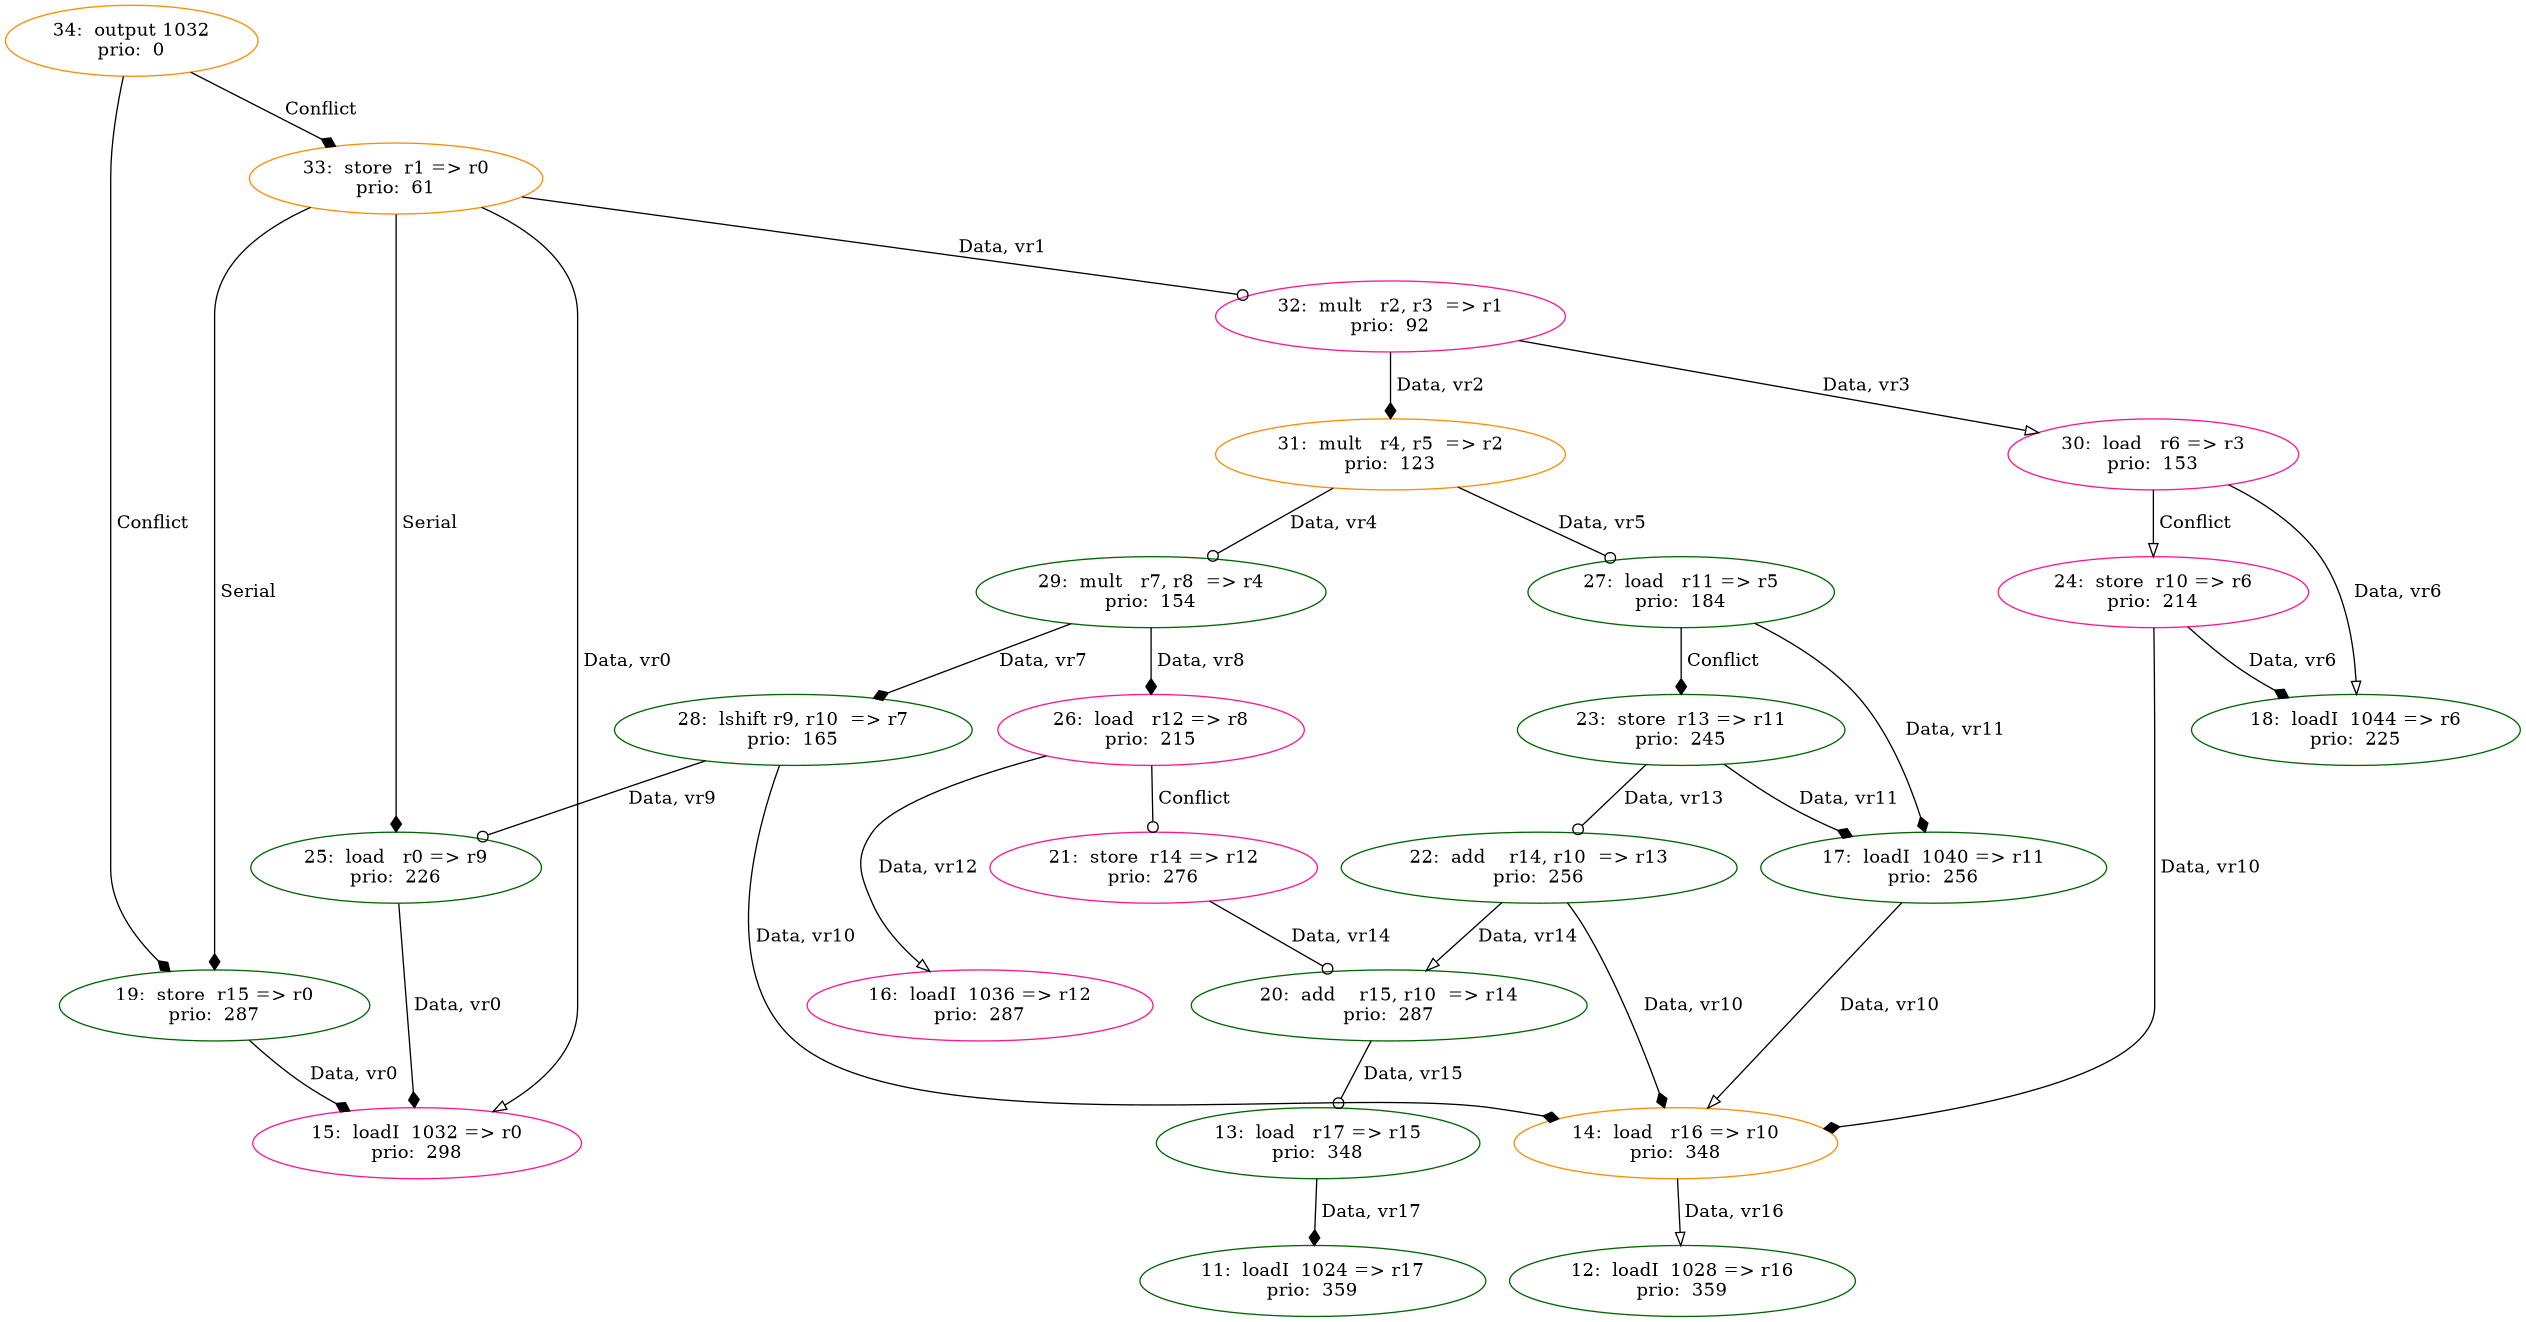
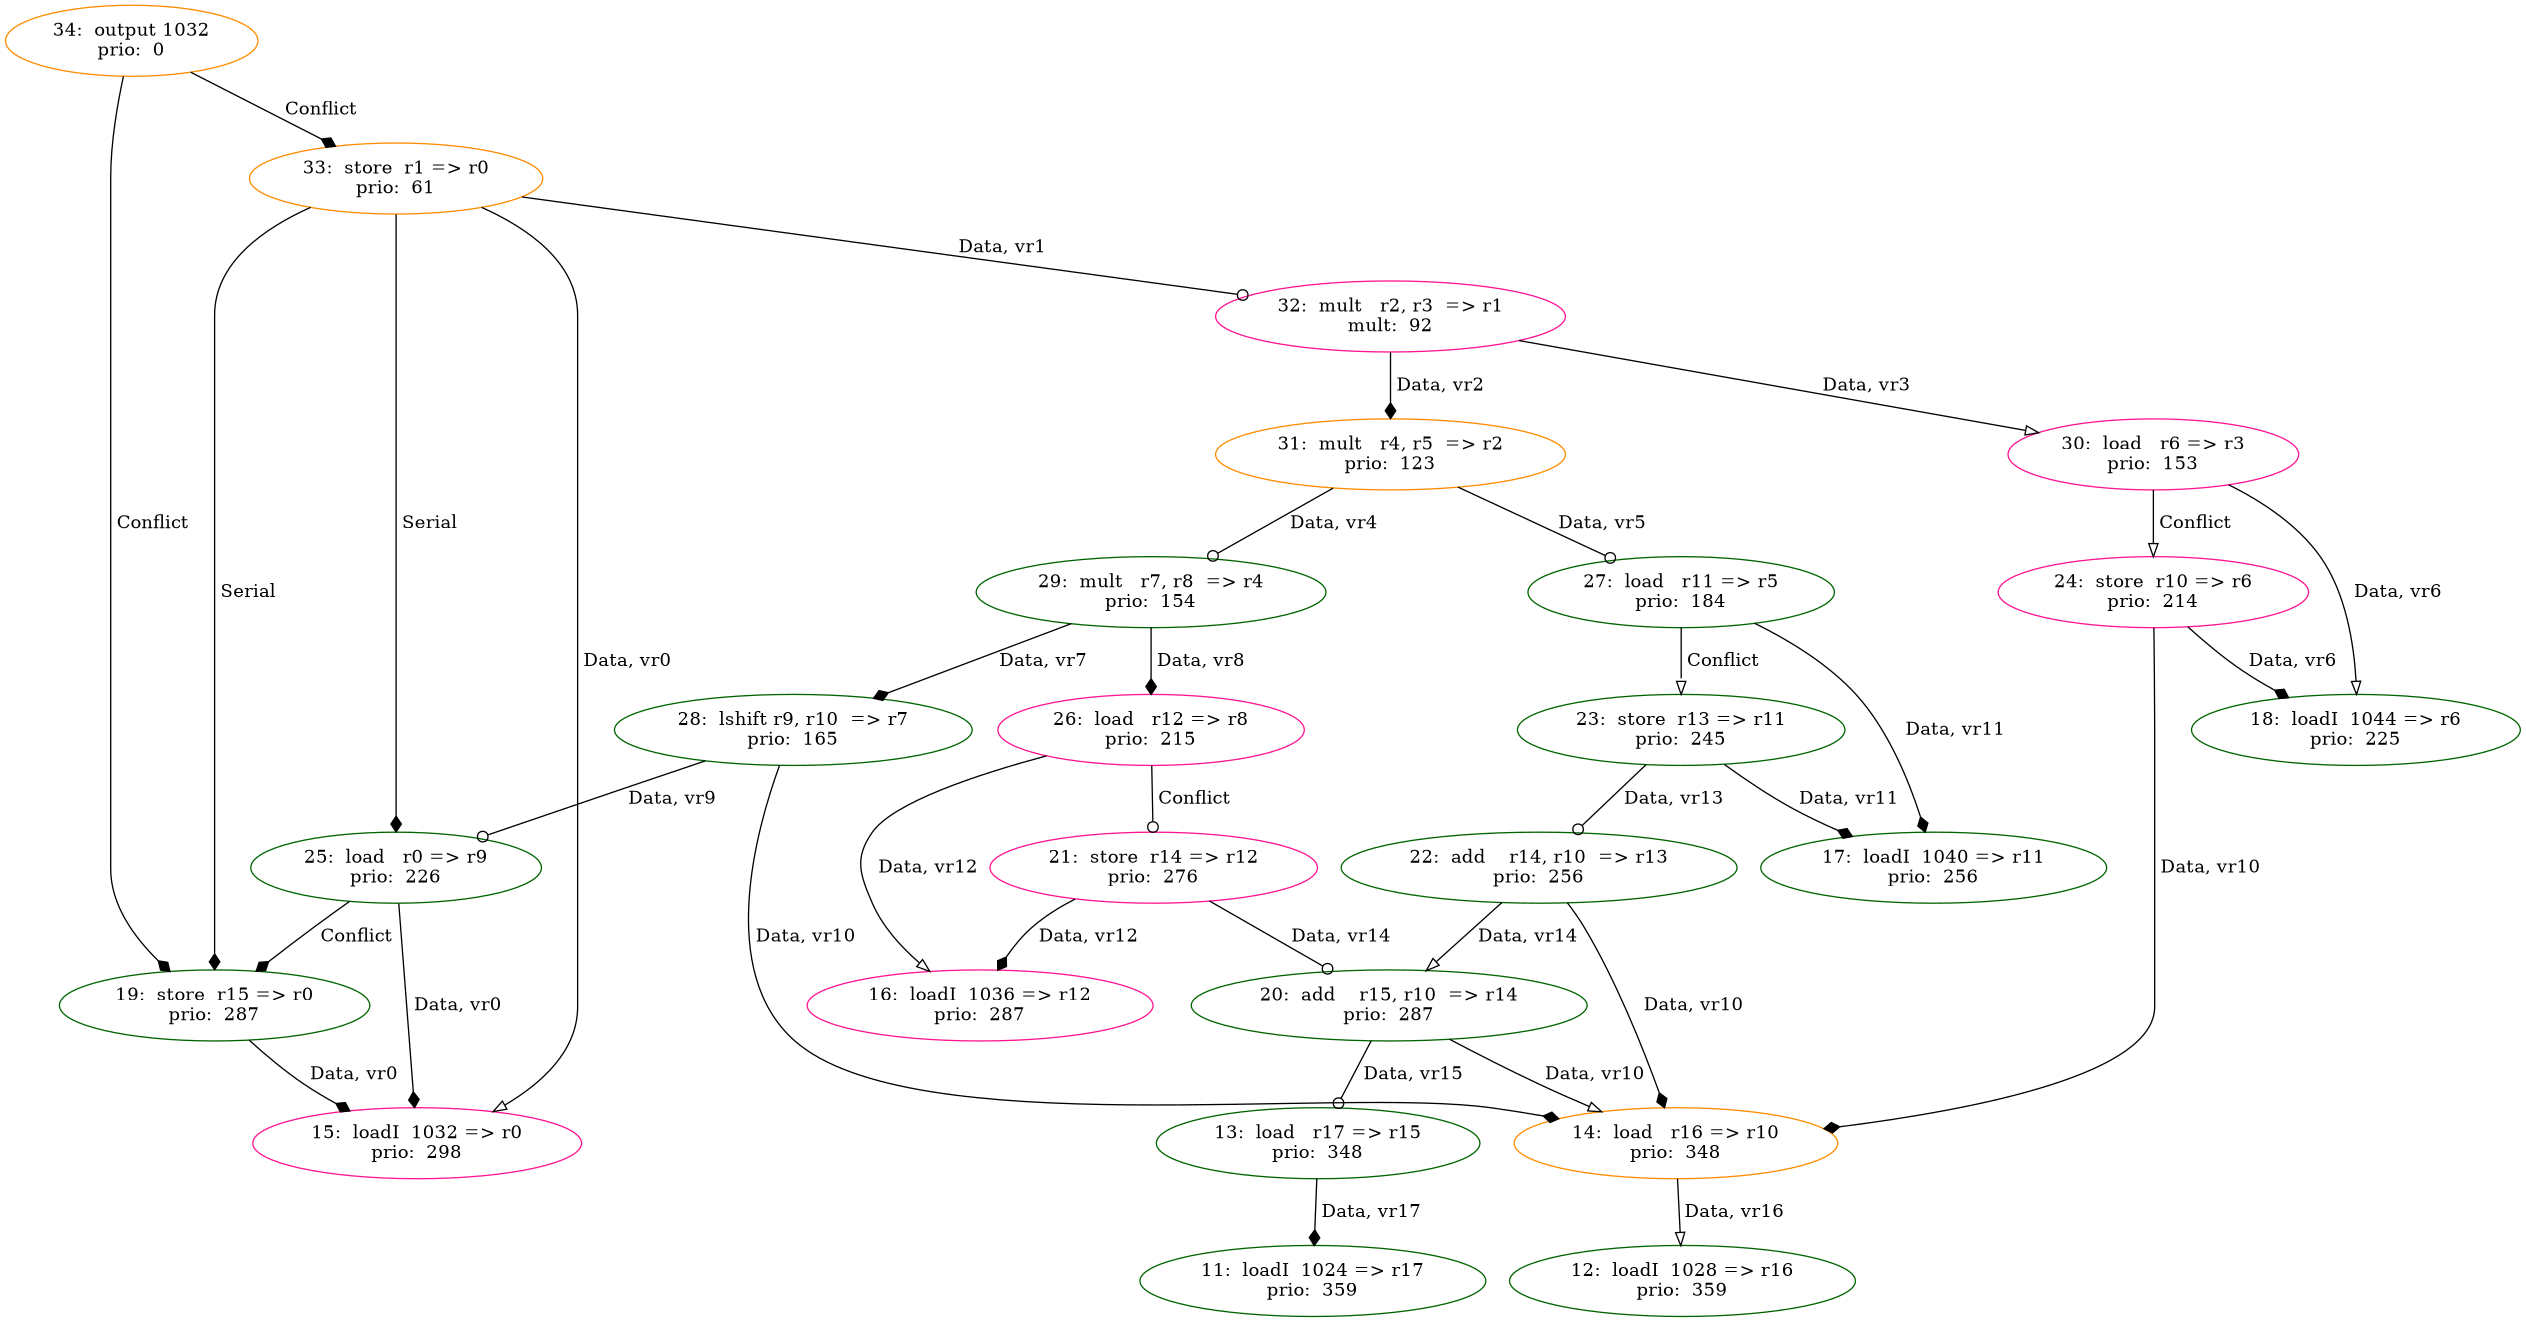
(1391, 316) -> (1391, 316)
(1681, 653) -> (1681, 653)
none -> (1037, 923)
none -> (309, 931)
(1809, 1000) -> (1519, 1074)
